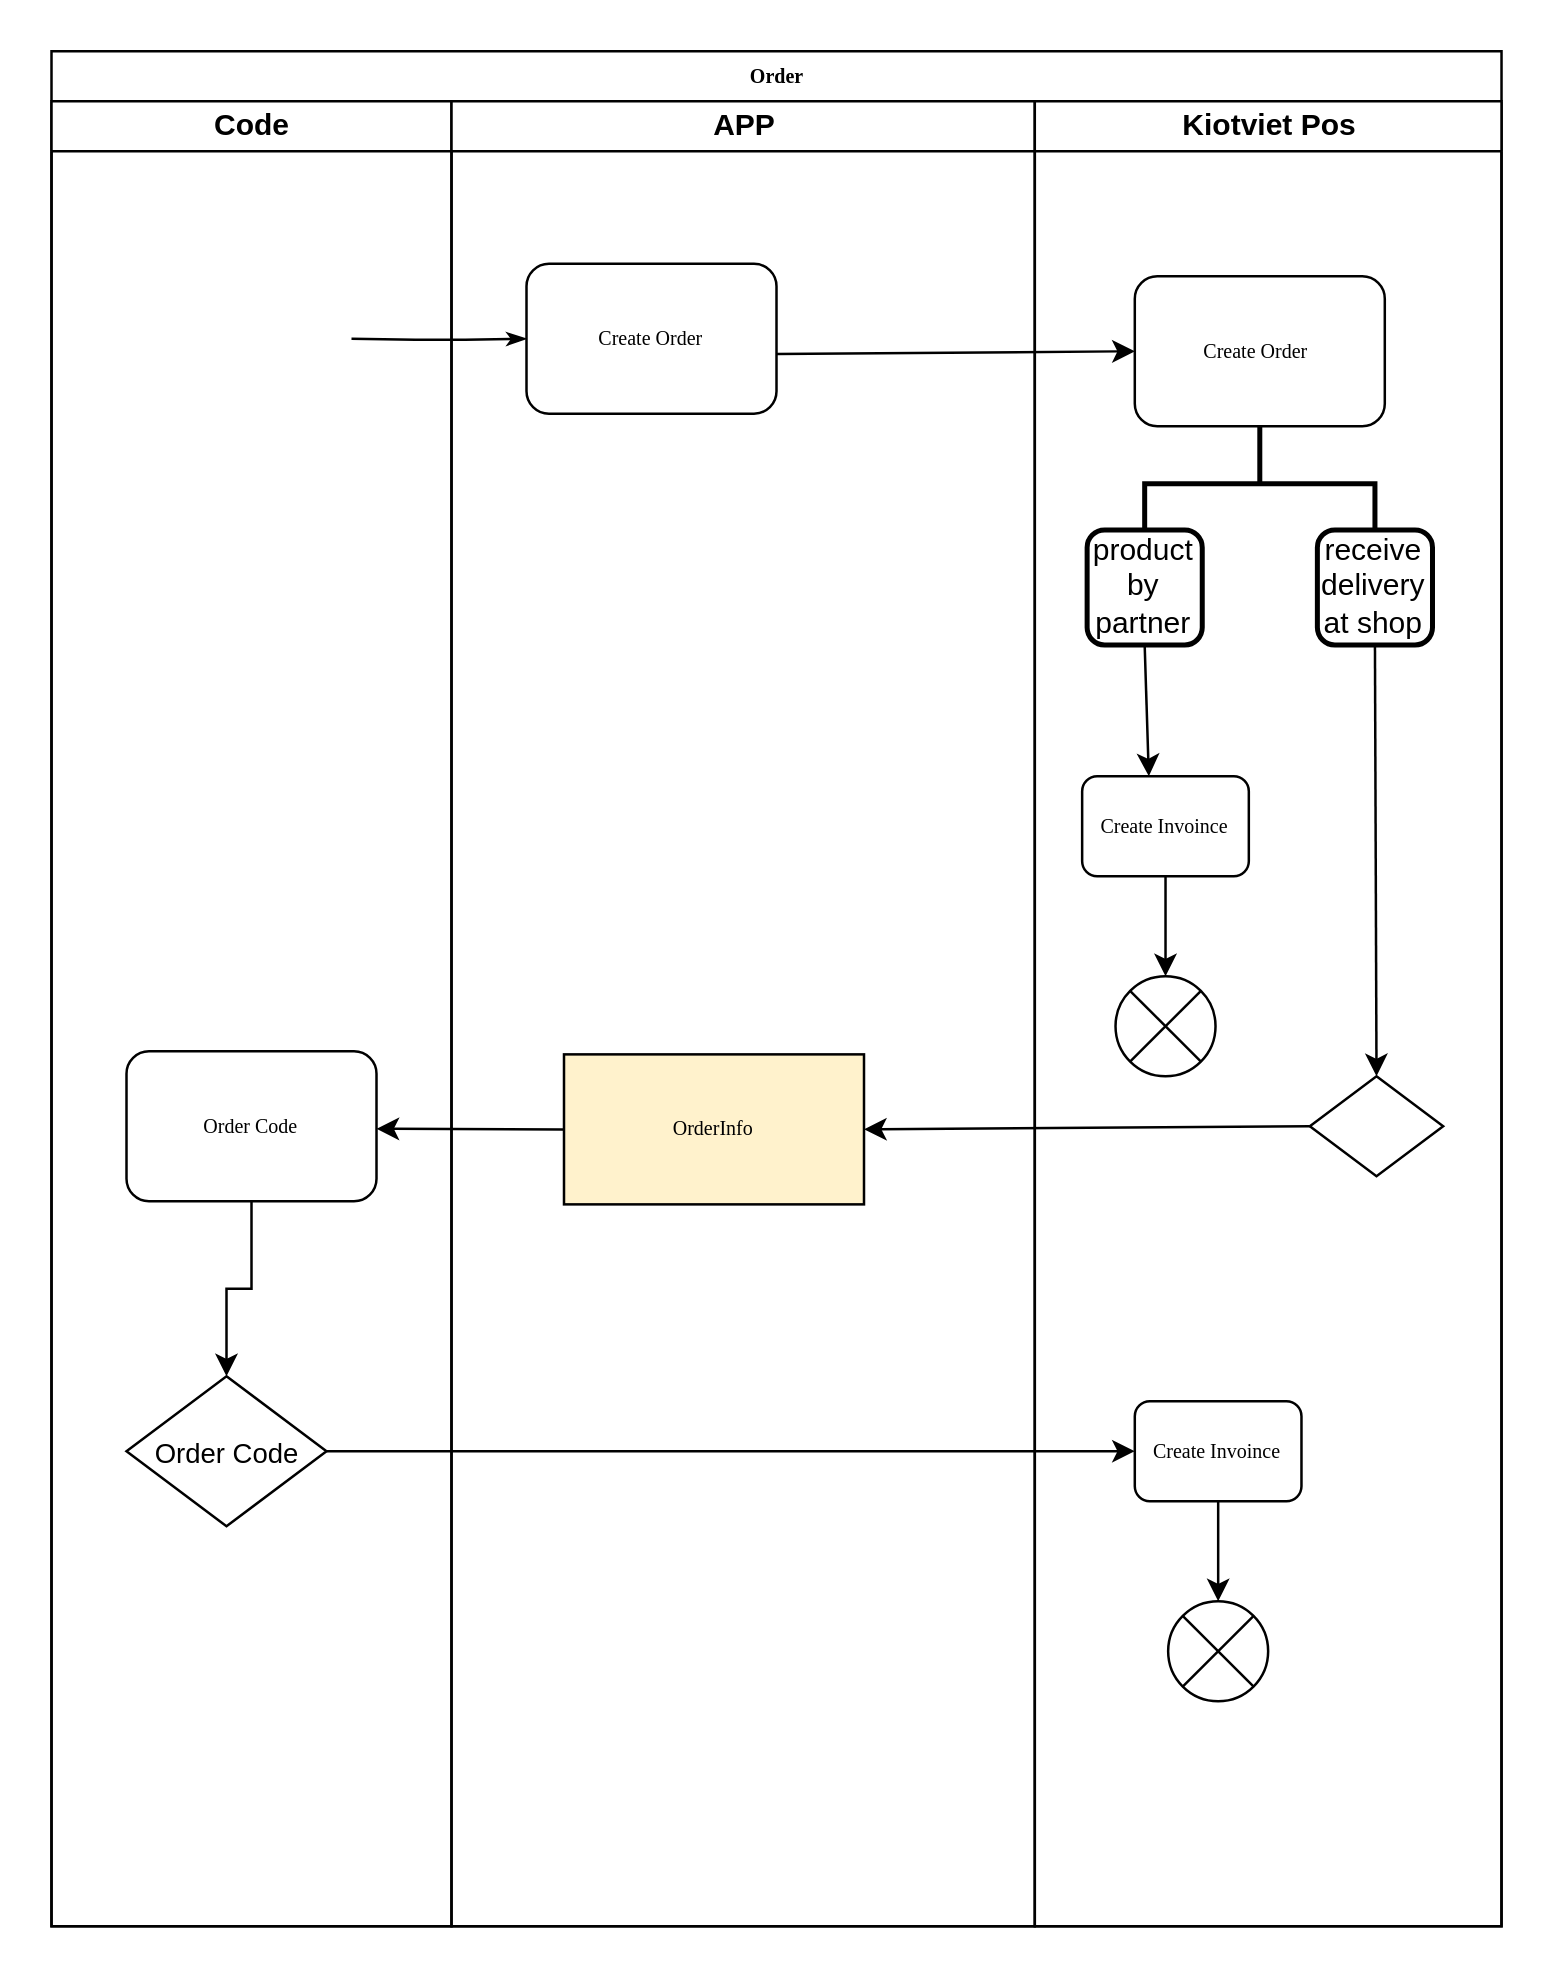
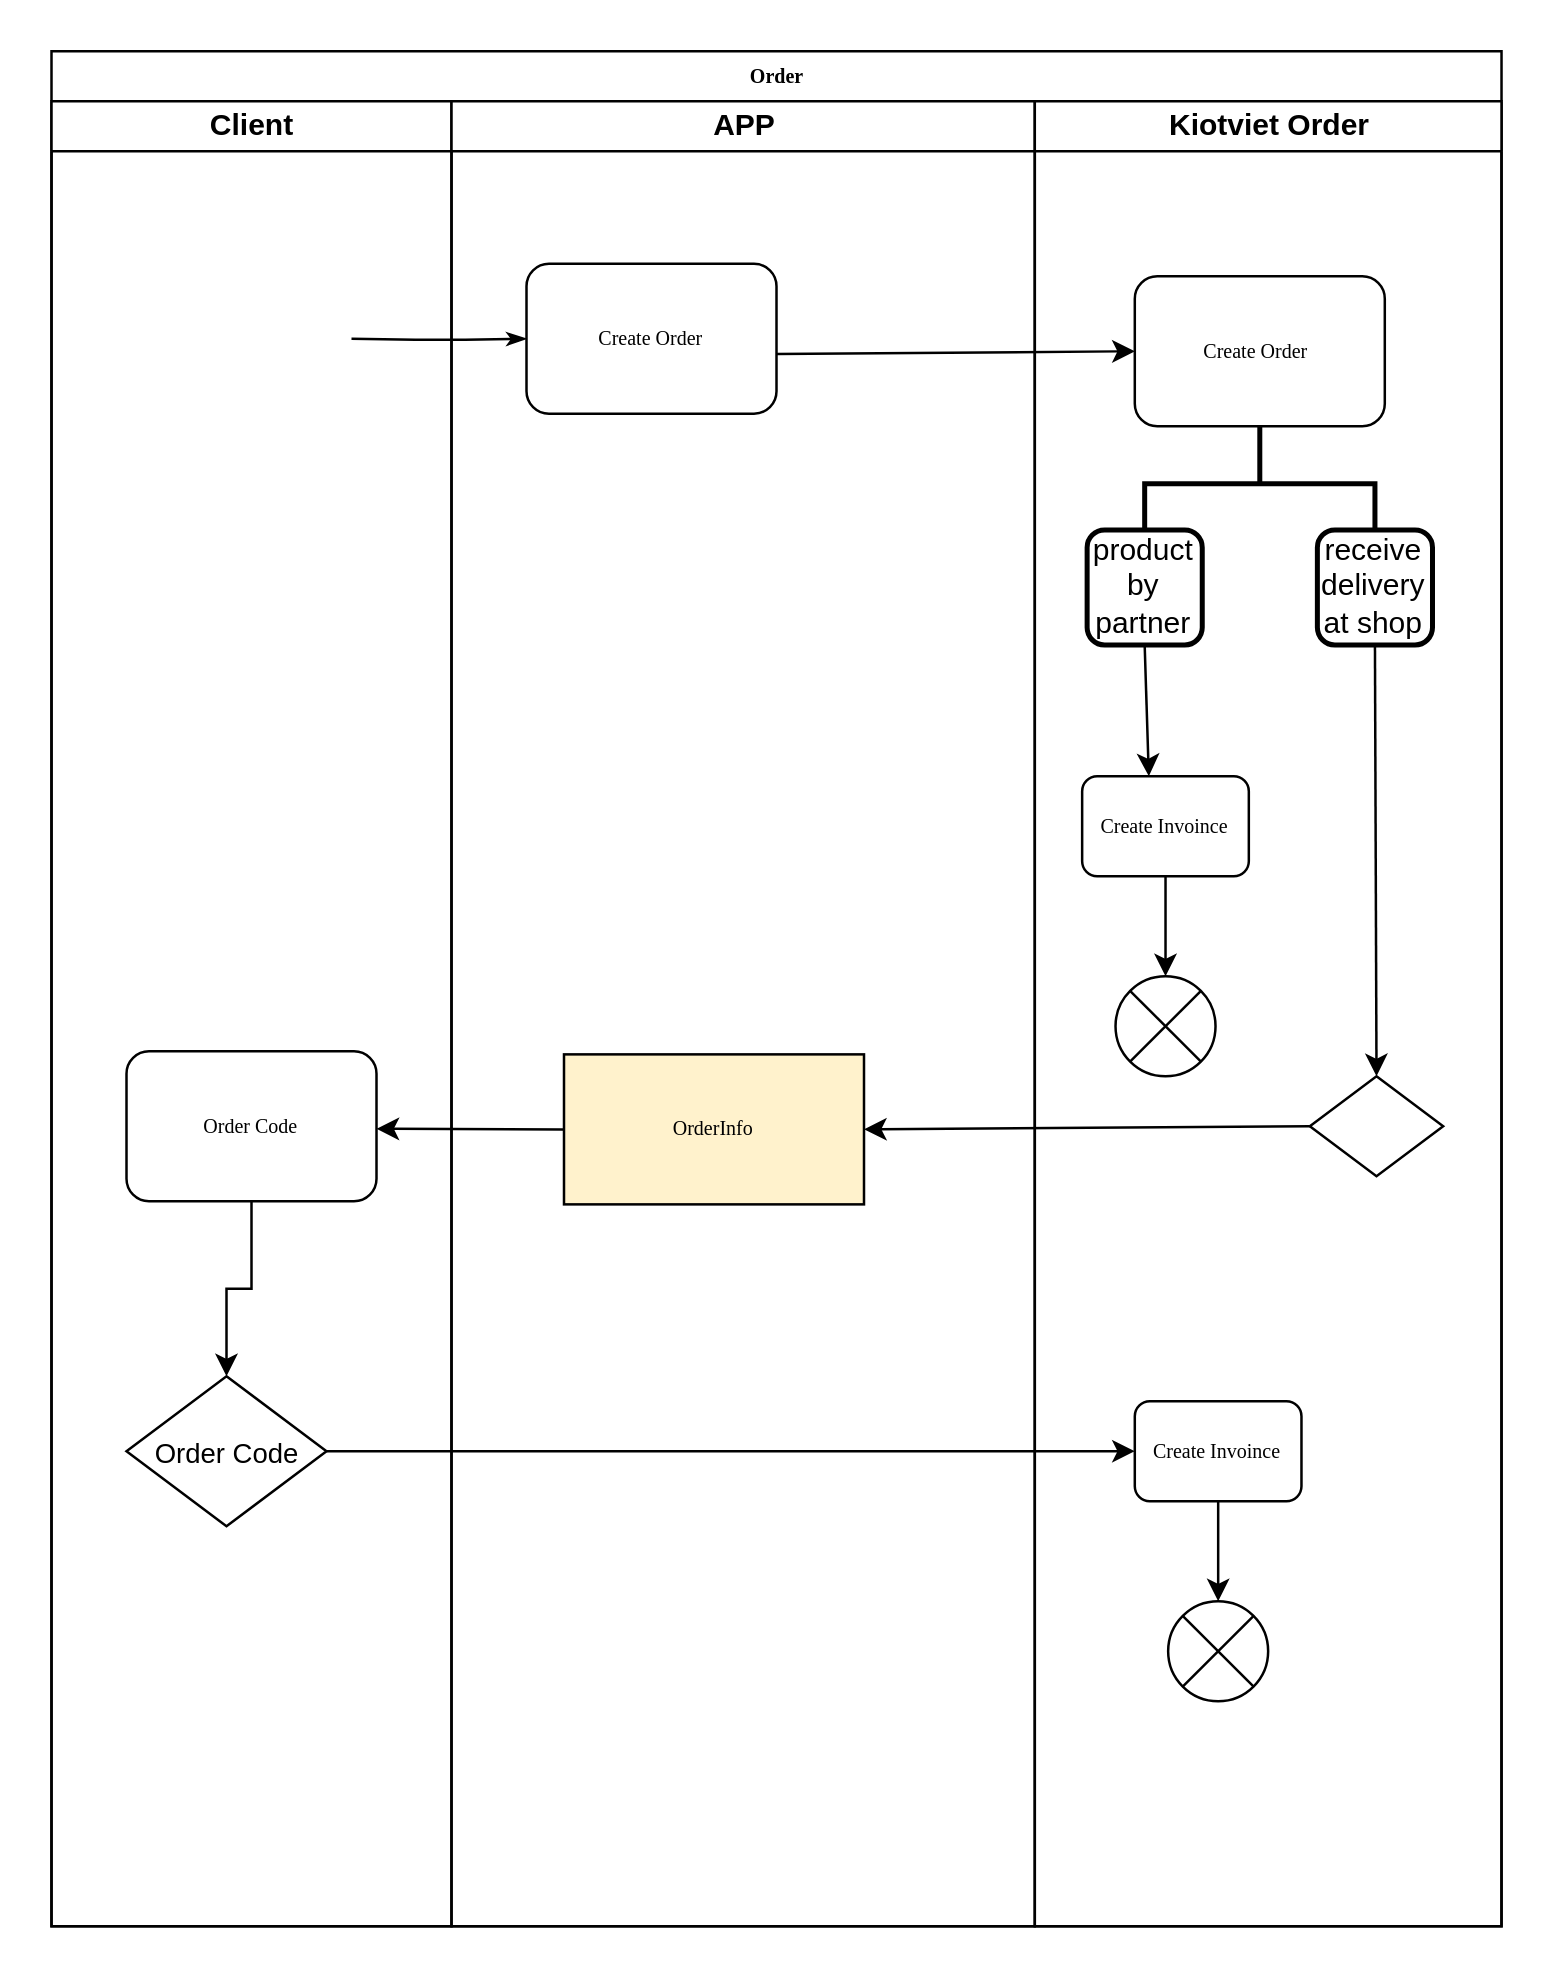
(253, 126) -> (253, 126)
(1270, 126) -> (1270, 126)
